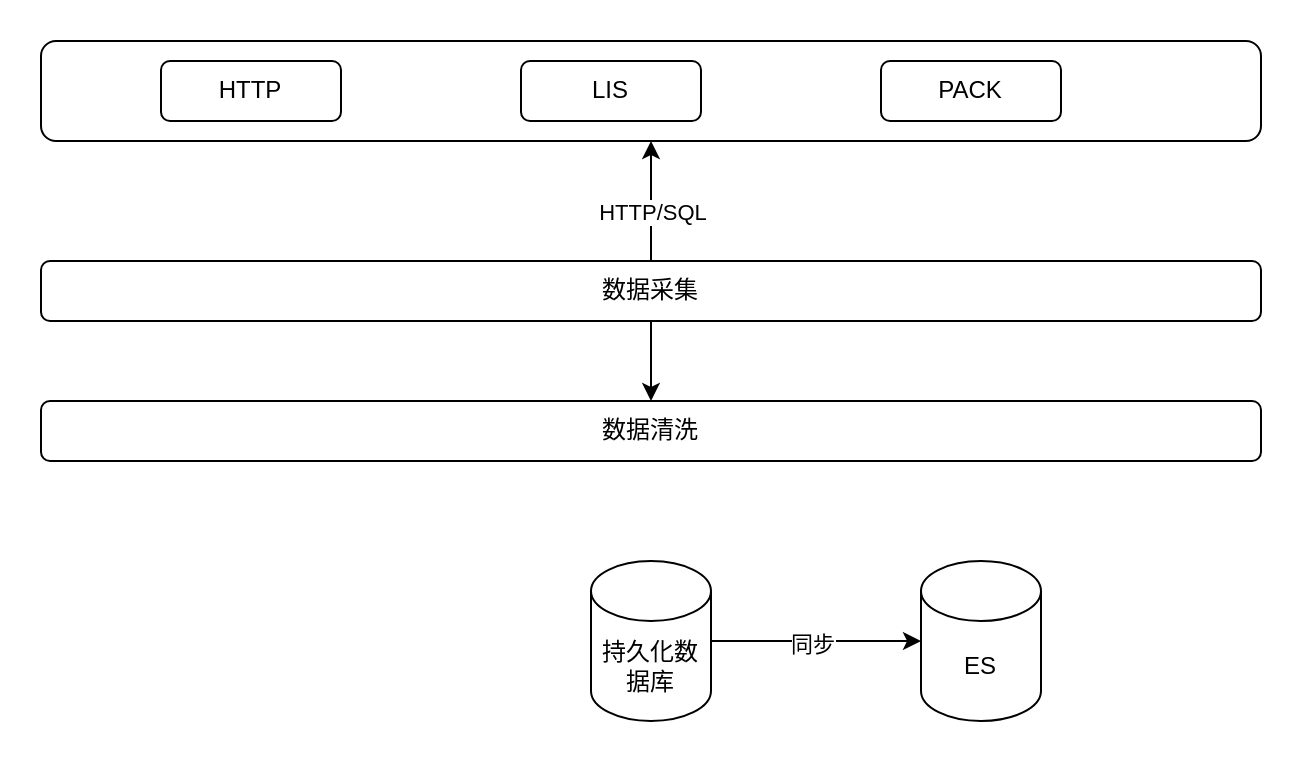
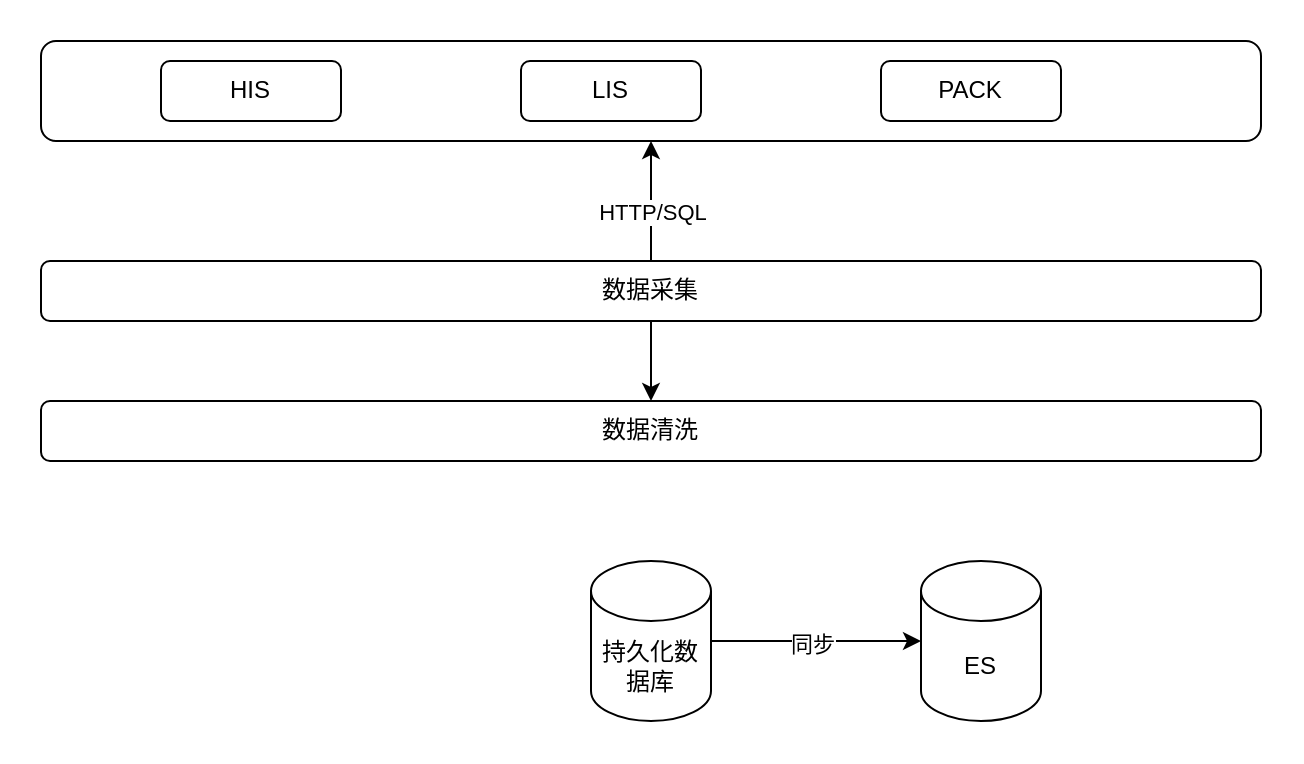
(251, 91) -> (251, 91)
